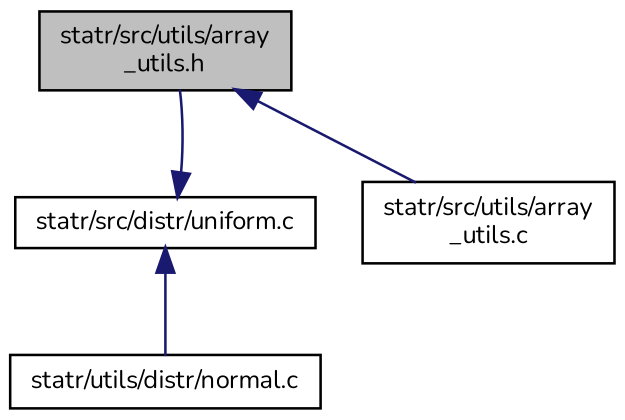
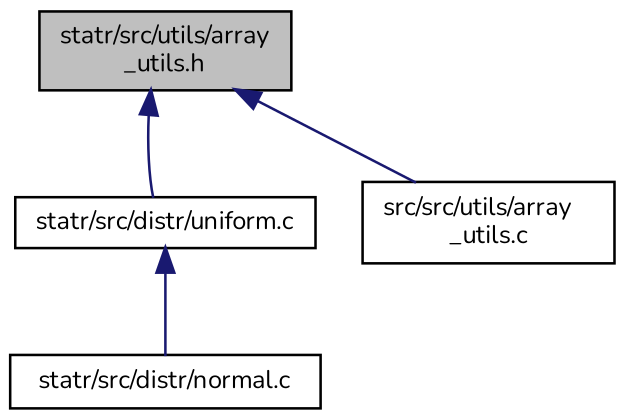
(183, 131) -> (149, 157)
(489, 223) -> (489, 223)
(165, 382) -> (165, 382)
